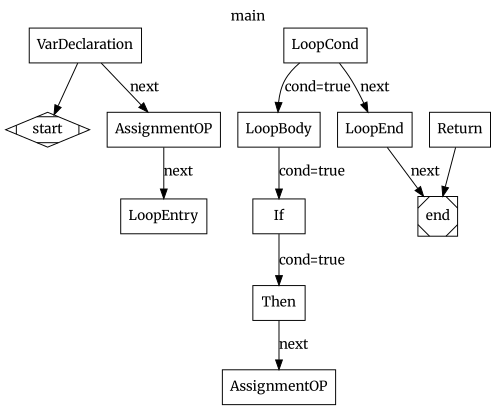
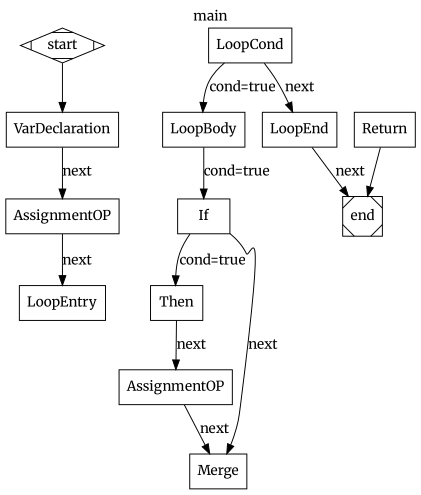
(68, 84) -> (62, 83)
none -> (218, 471)
